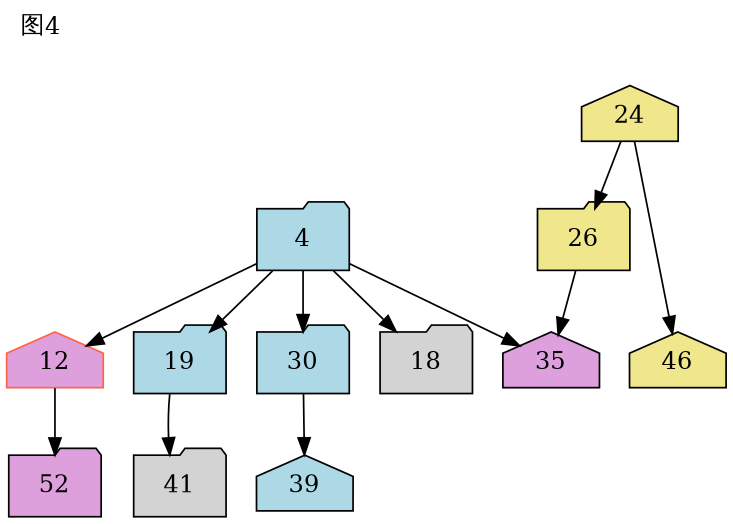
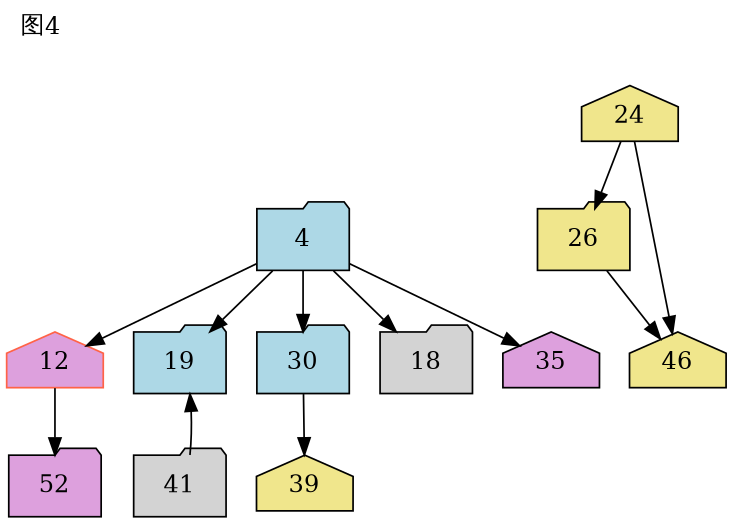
(569, 295) -> (628, 298)
(168, 416) -> (191, 433)
(305, 486) -> (305, 486)
